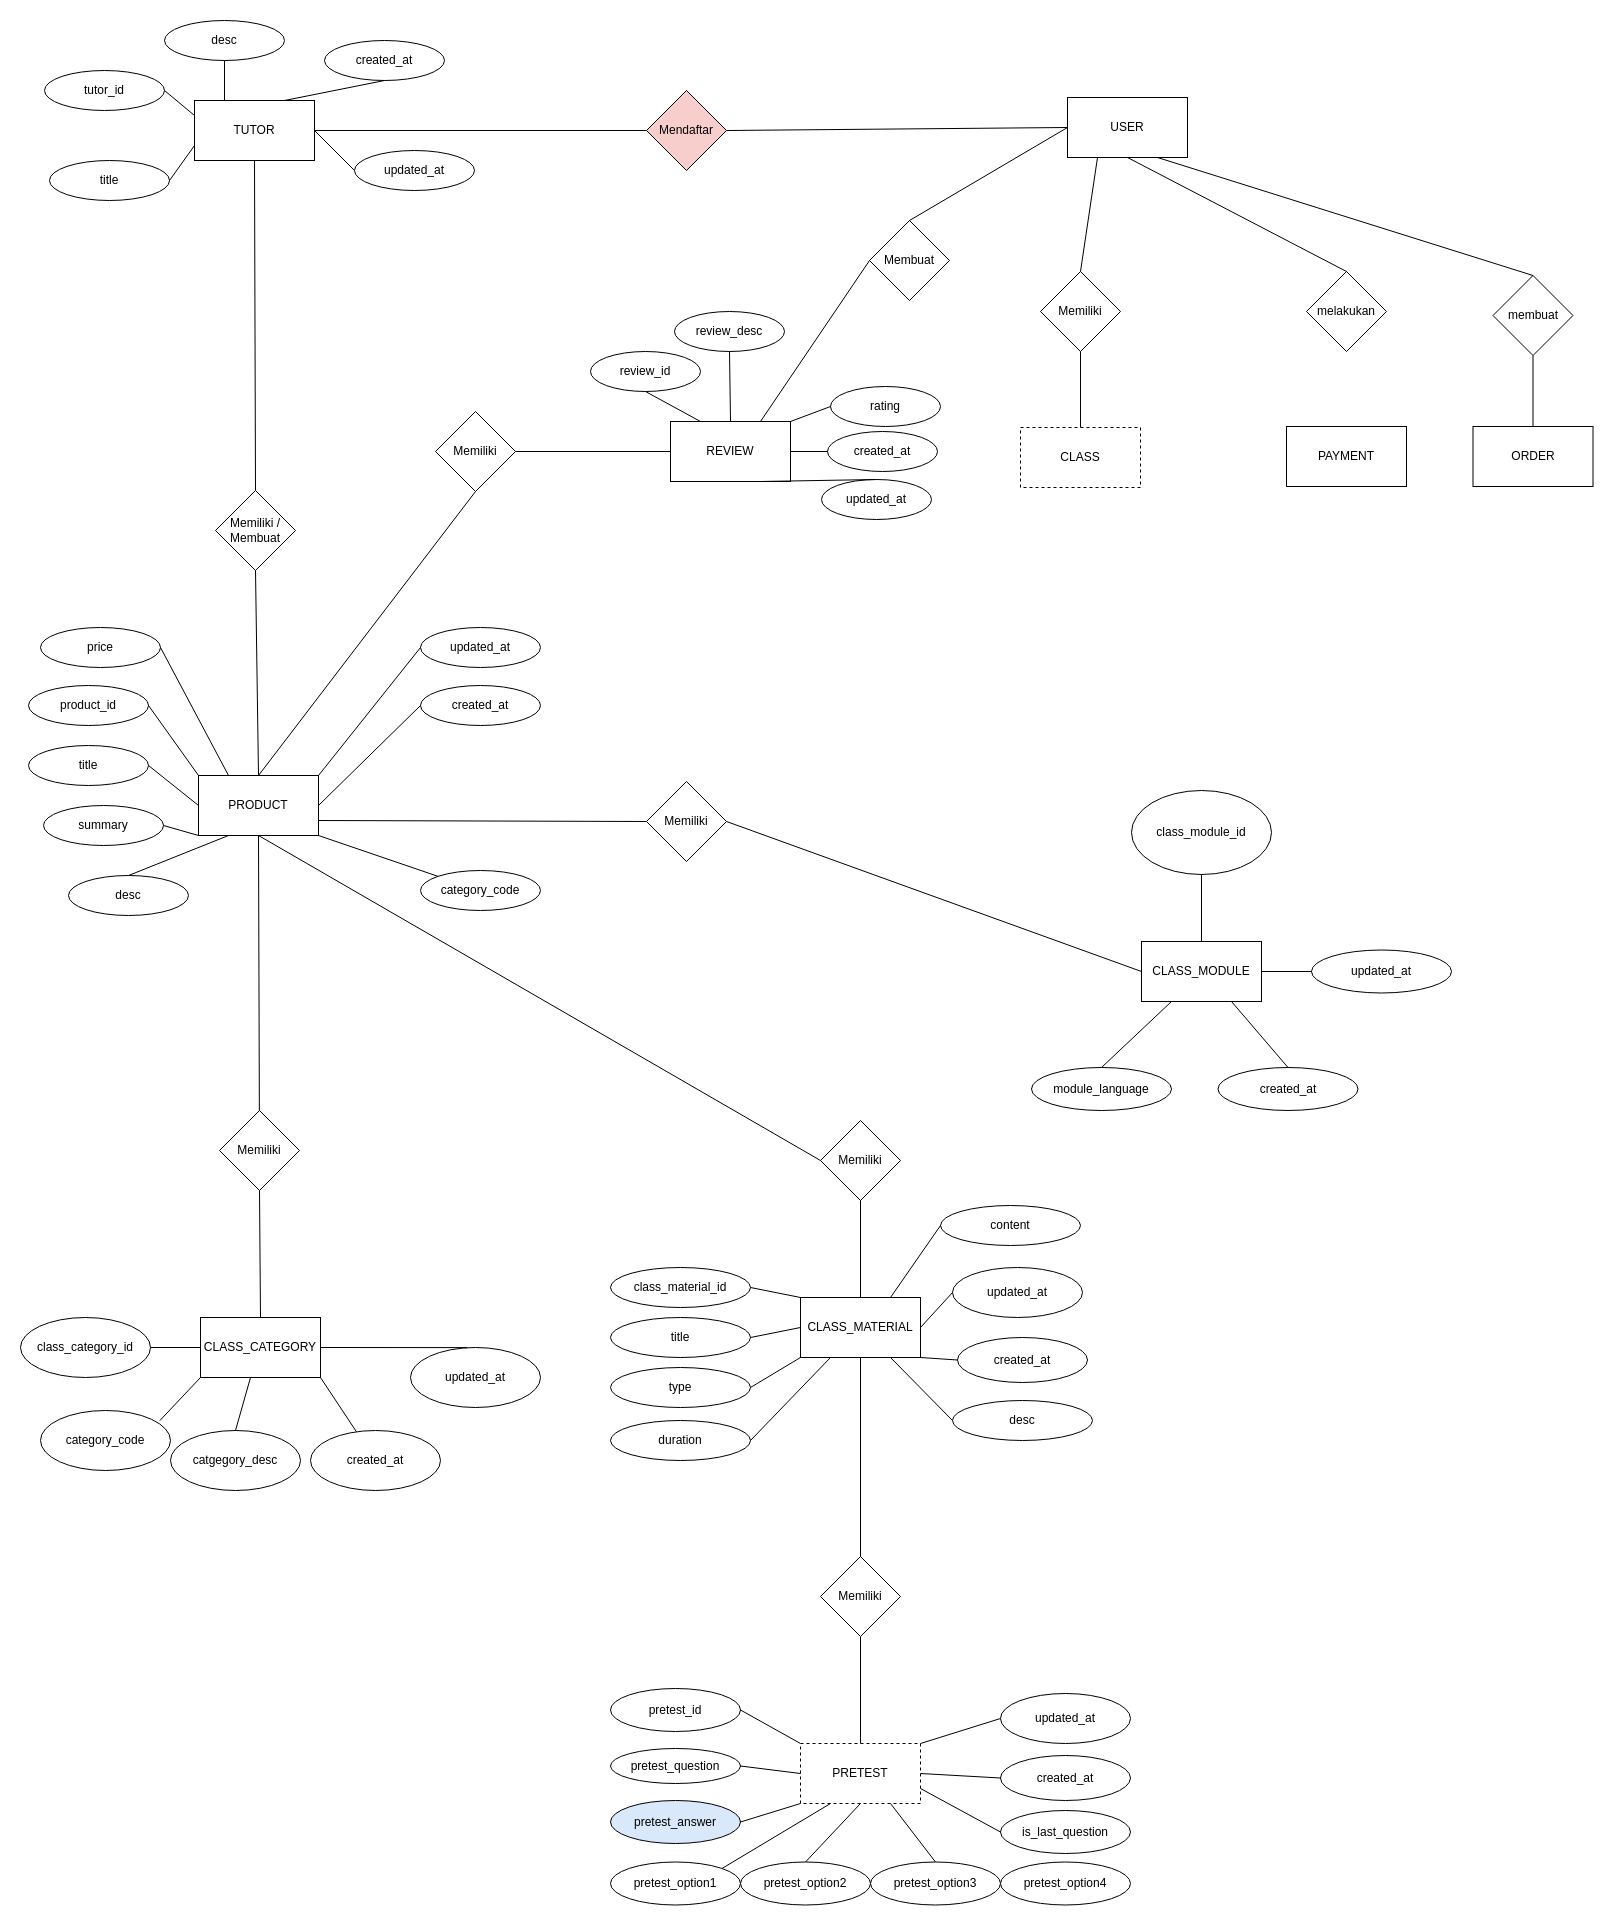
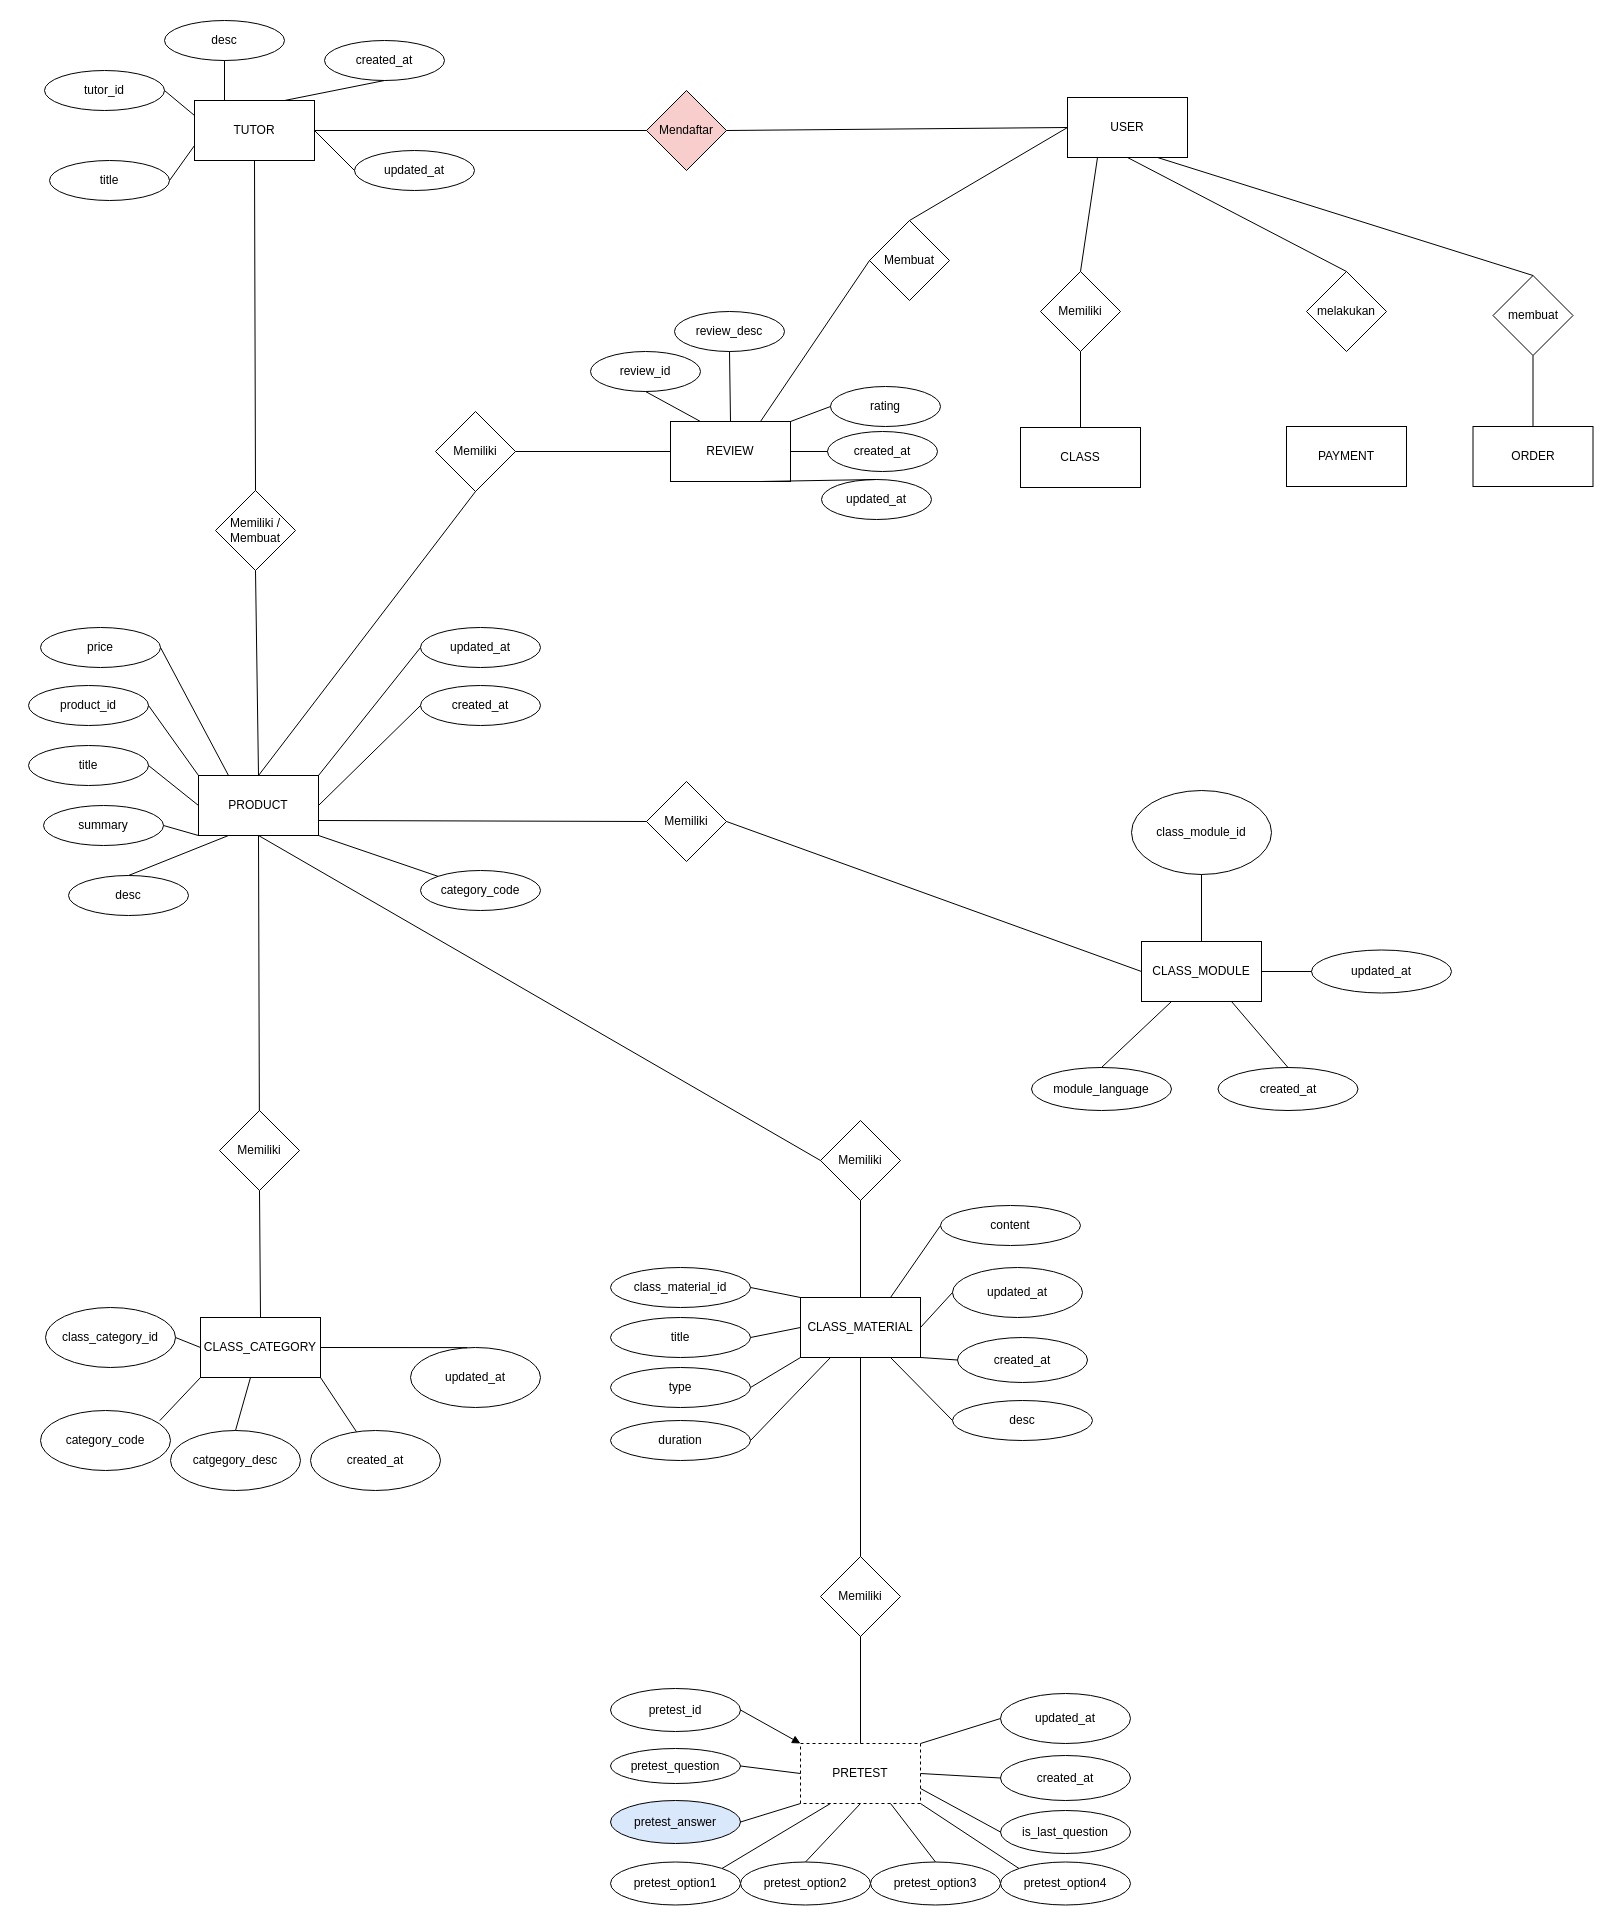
(1081, 458) -> (1081, 458)
(86, 1348) -> (111, 1338)
(794, 1740) -> (792, 1739)
none -> (970, 1836)
